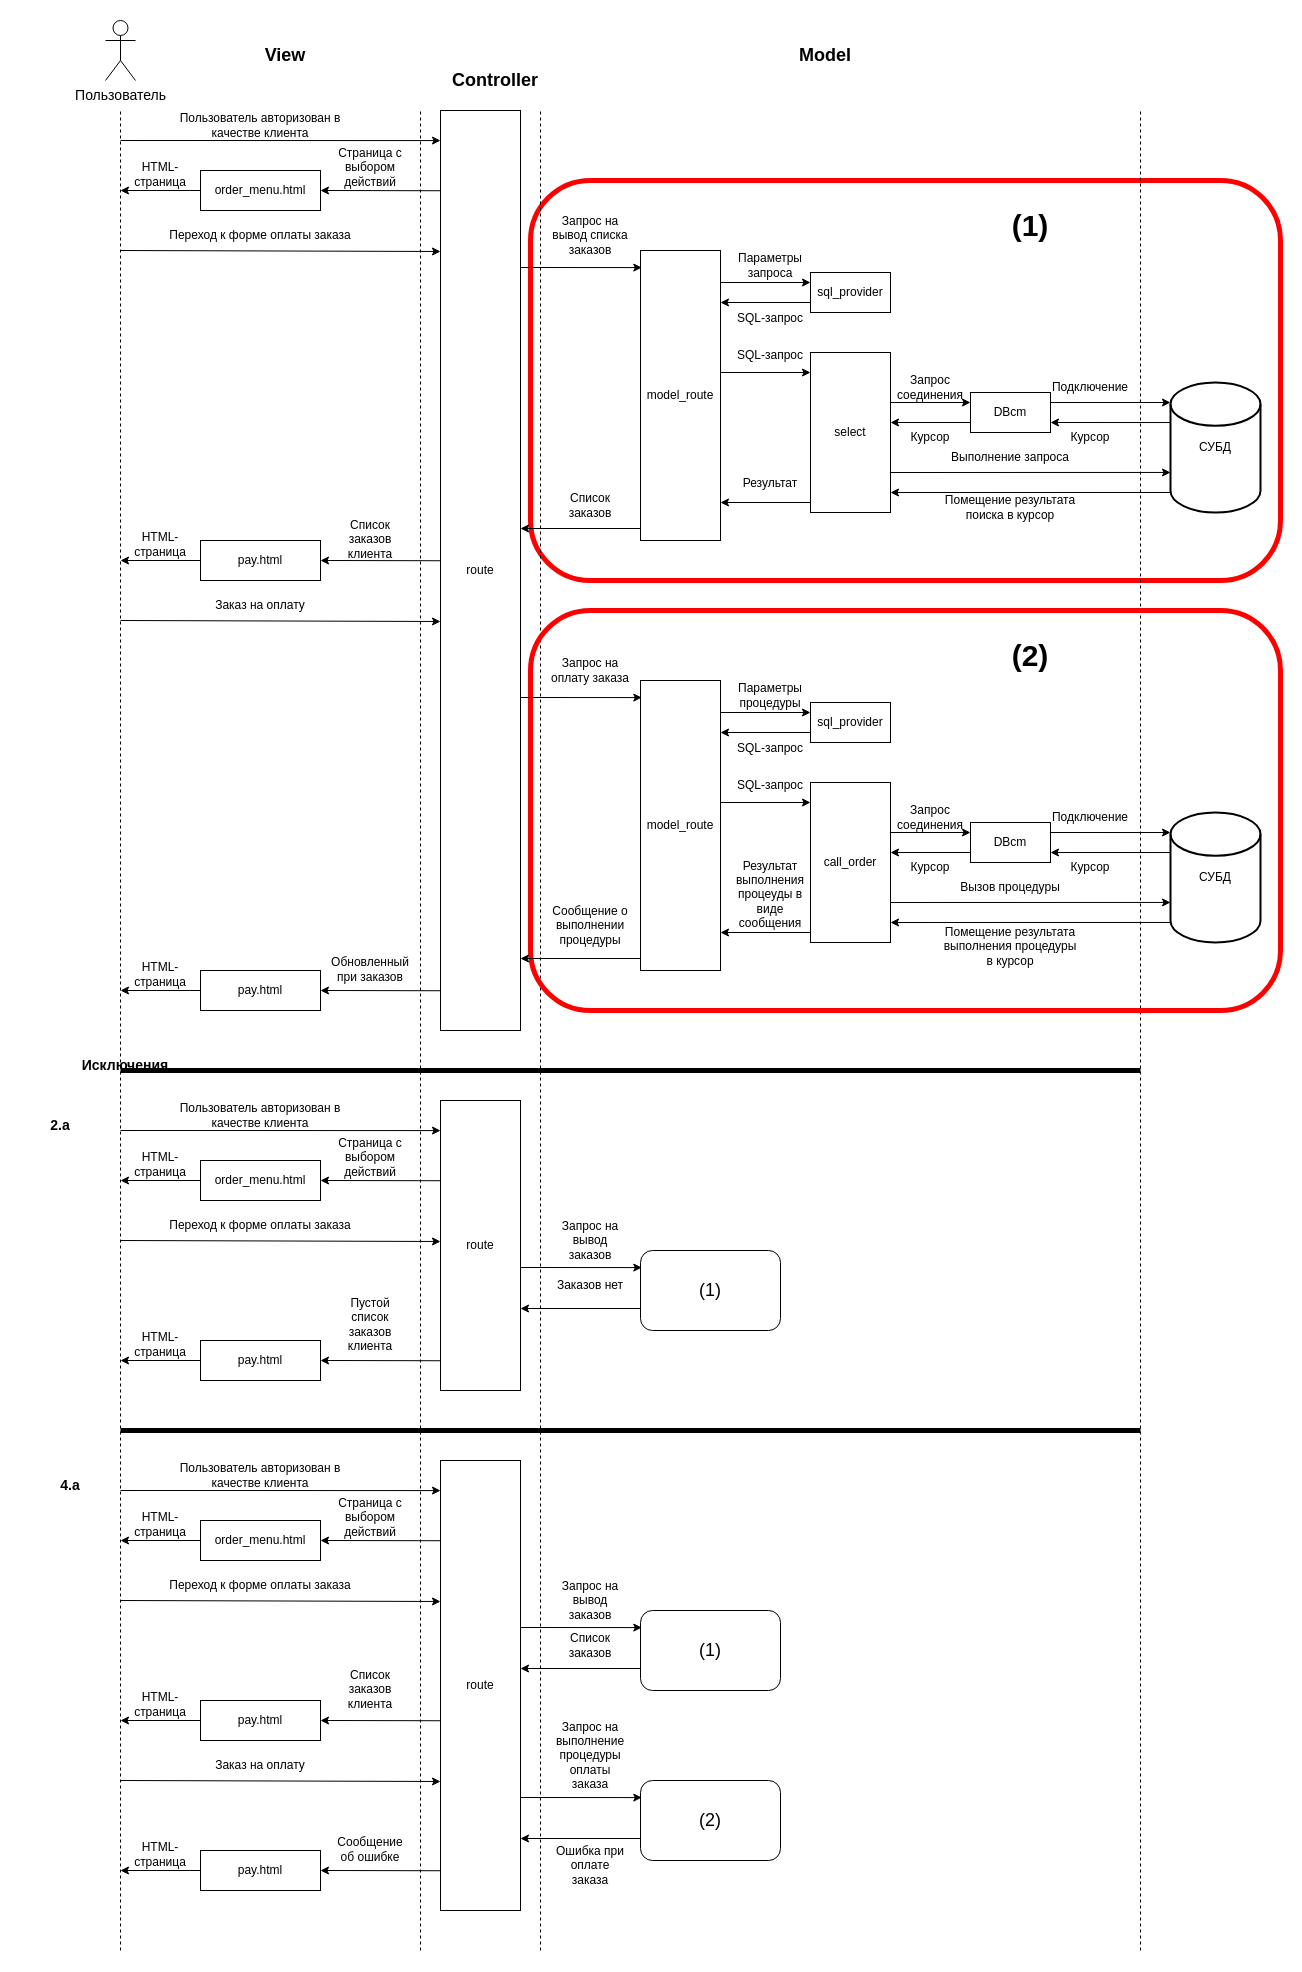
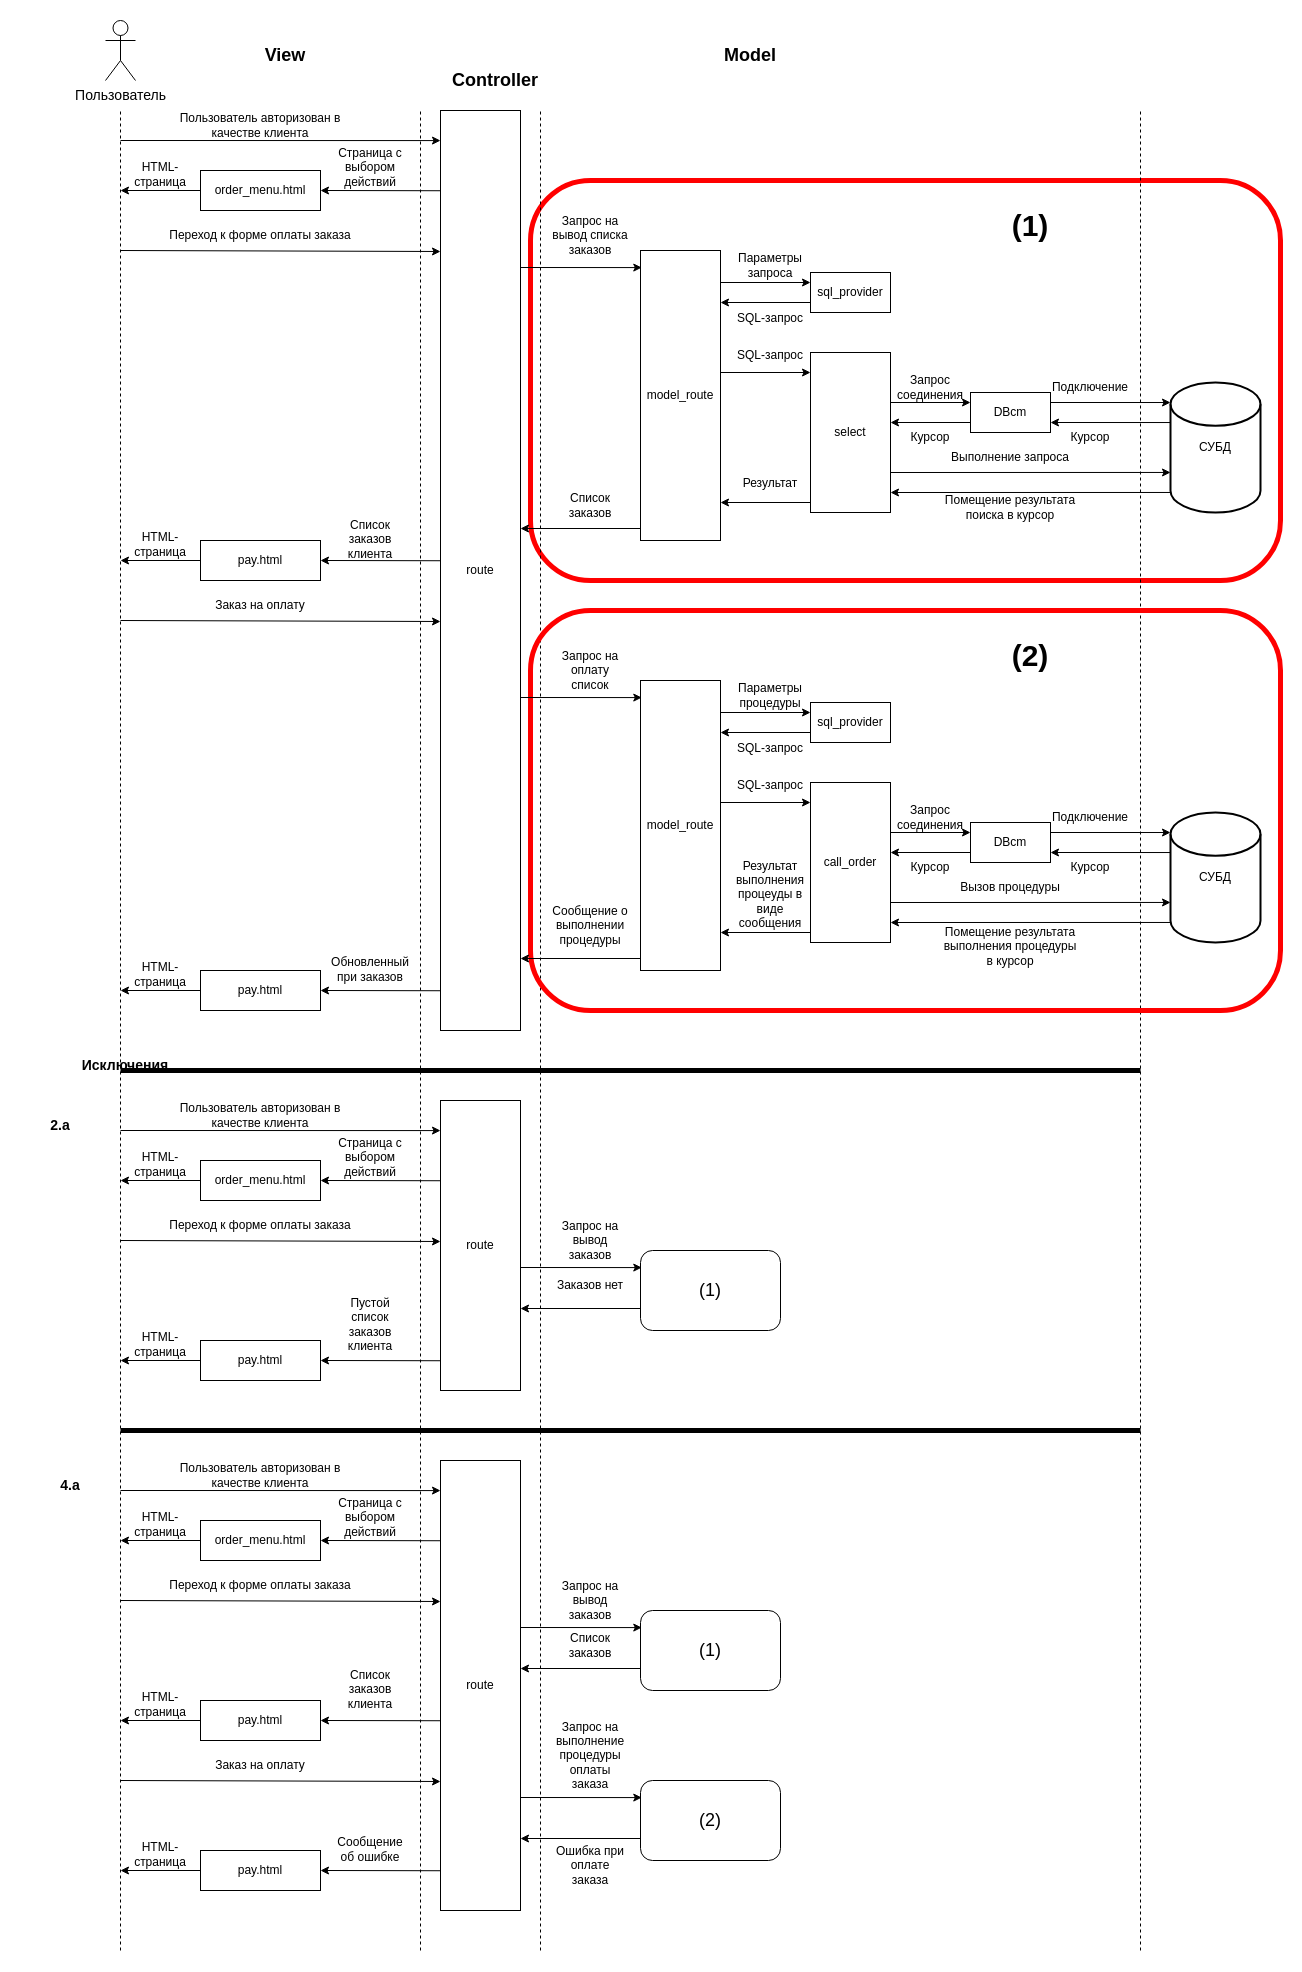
(826, 56) -> (751, 56)
(591, 671) -> (591, 671)
